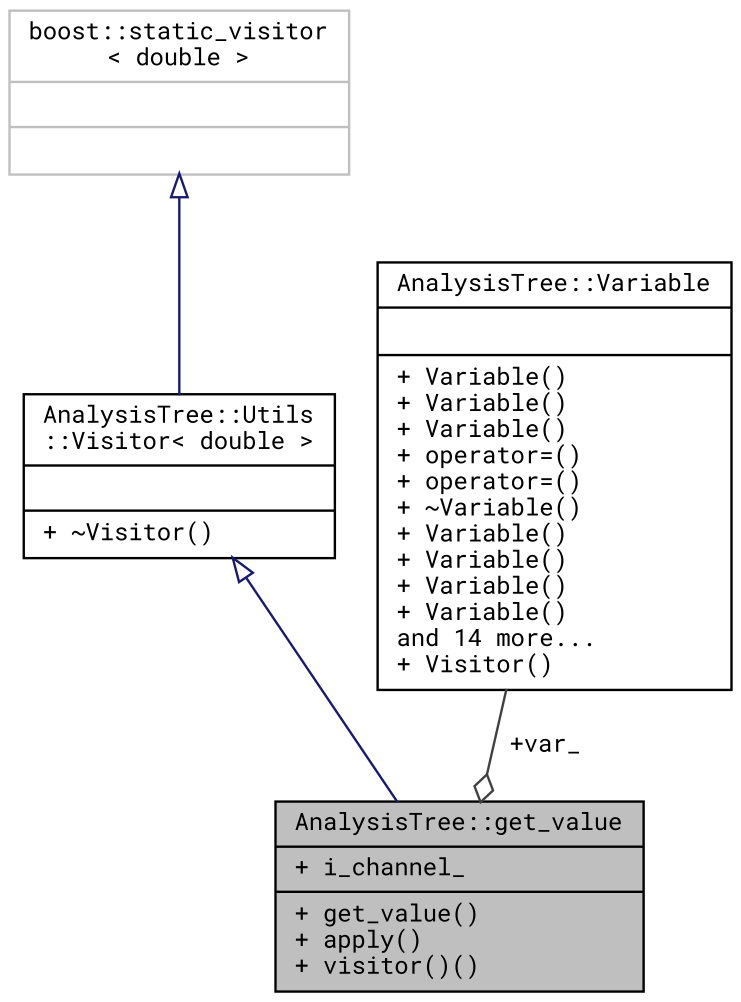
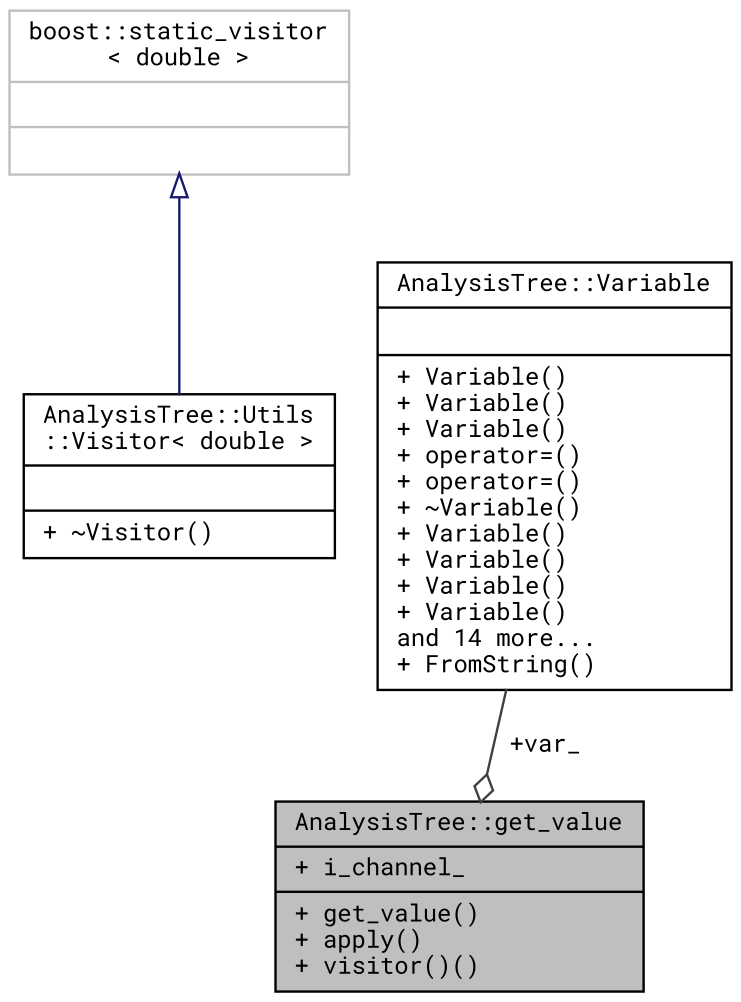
(476, 665) -> (498, 665)
(322, 690) -> none
